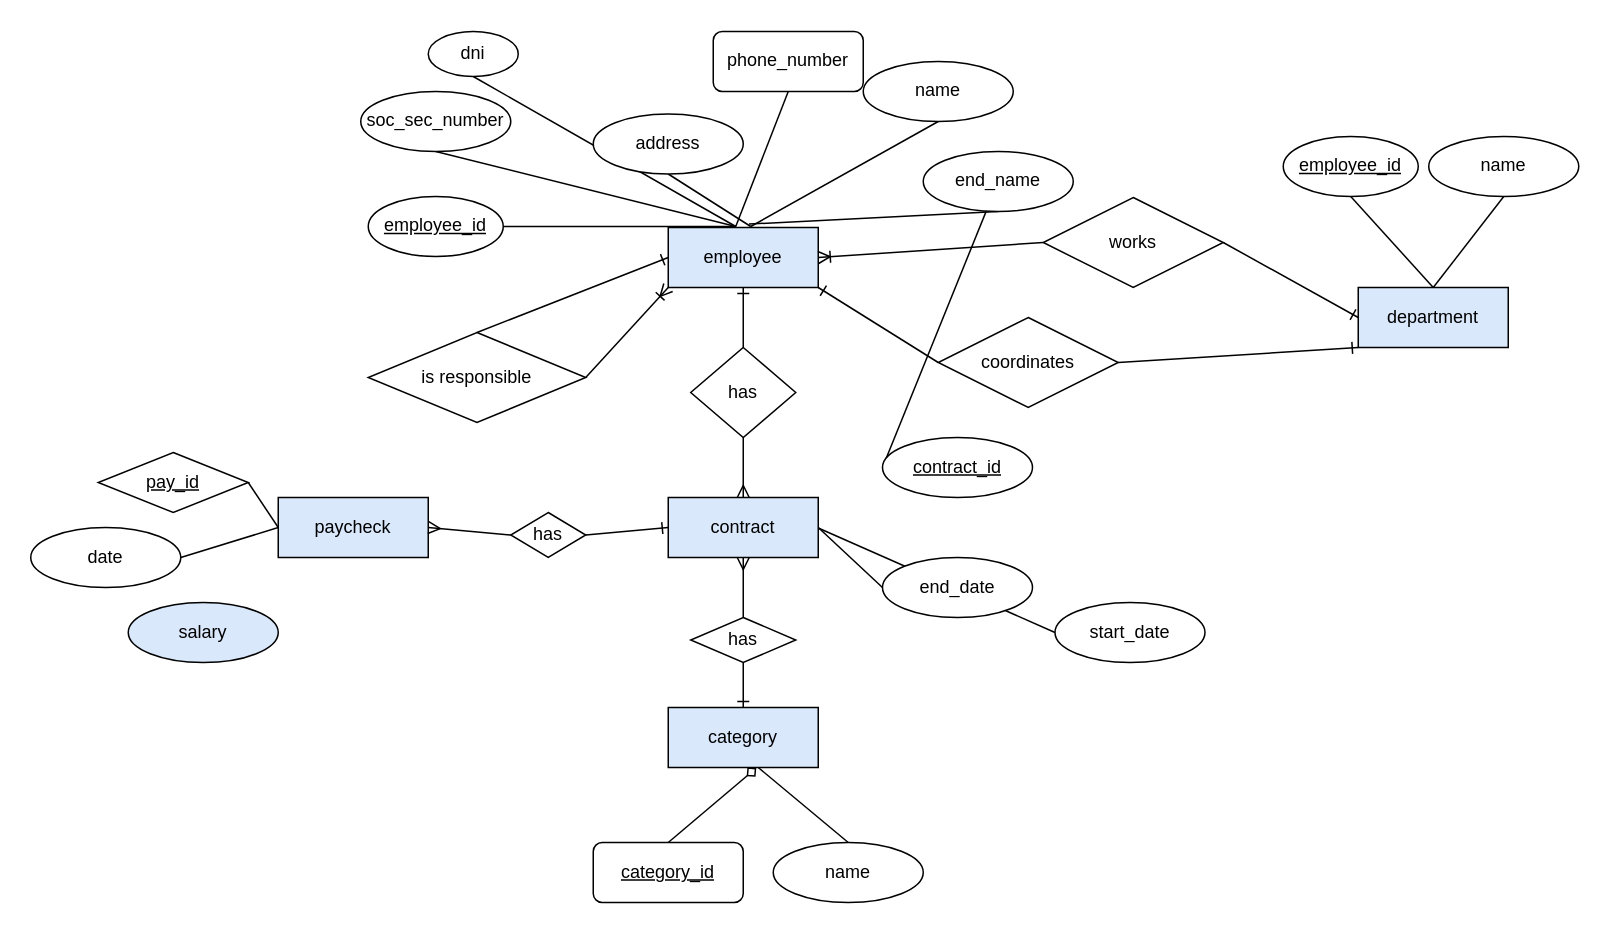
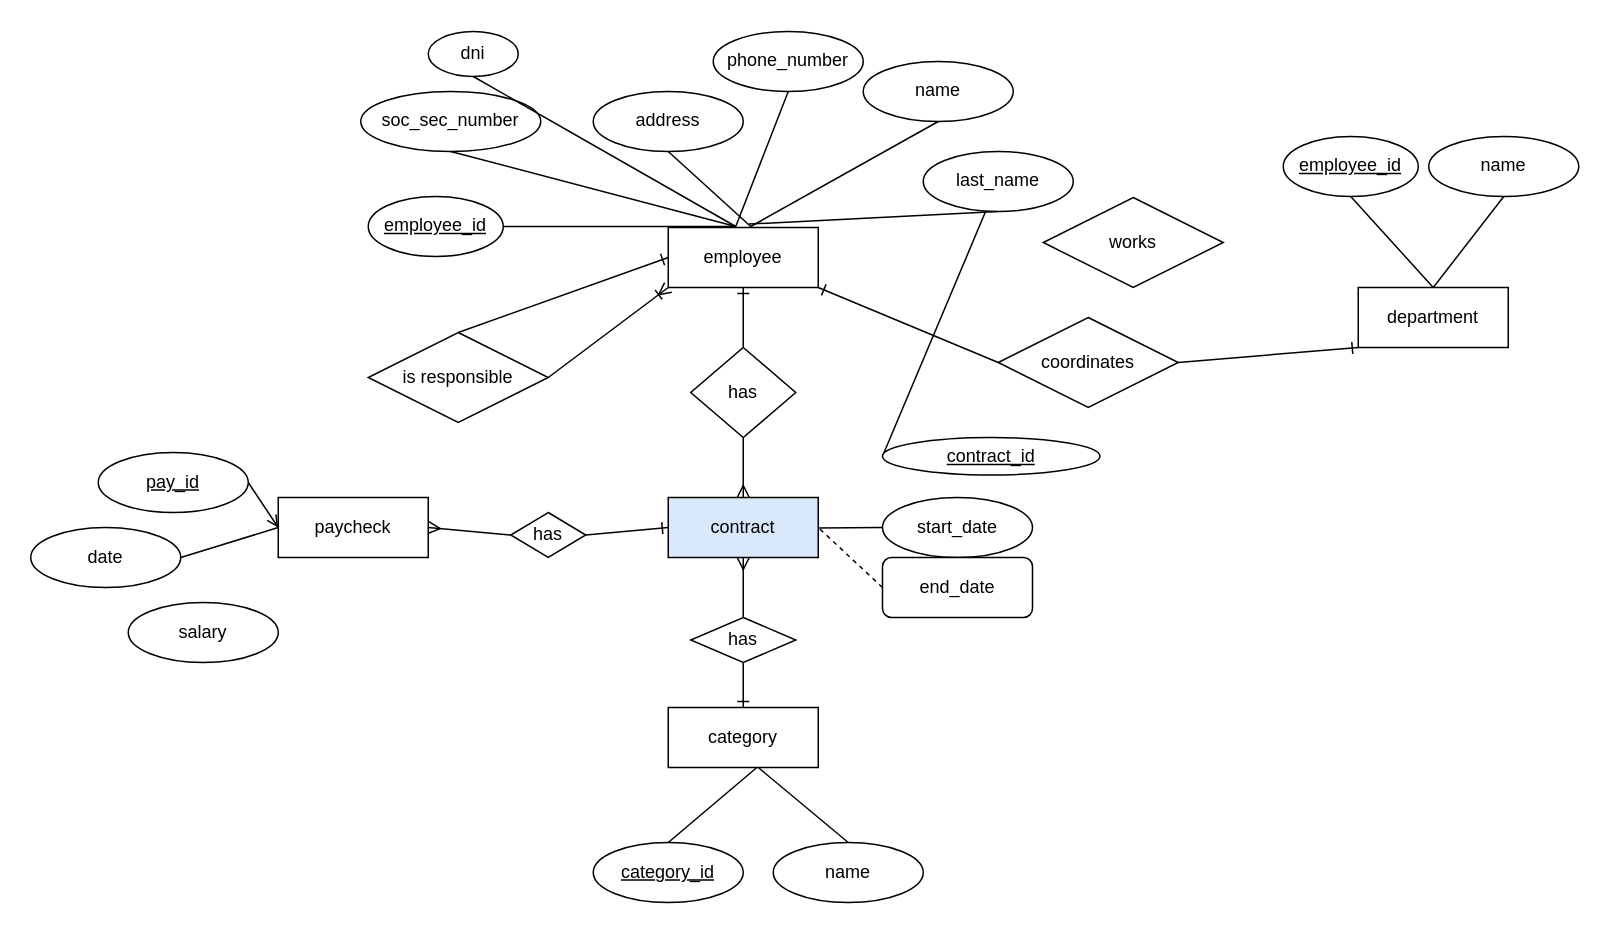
(788, 61) -> (788, 61)
(436, 121) -> (451, 121)
(668, 144) -> (668, 121)
(998, 181) -> (998, 181)
(931, 250) -> none
(743, 257) -> (743, 257)
(1291, 280) -> none
(1433, 317) -> (1433, 317)
(1028, 362) -> (1088, 362)
(477, 377) -> (458, 377)
(957, 467) -> (991, 456)
(173, 482) -> (173, 482)
(274, 521) -> (274, 521)
(353, 527) -> (353, 527)
(851, 558) -> (851, 558)
(957, 587) -> (957, 587)
(203, 632) -> (203, 632)
(1130, 632) -> (957, 527)
(743, 737) -> (743, 737)
(747, 776) -> (751, 772)
(668, 872) -> (668, 872)
